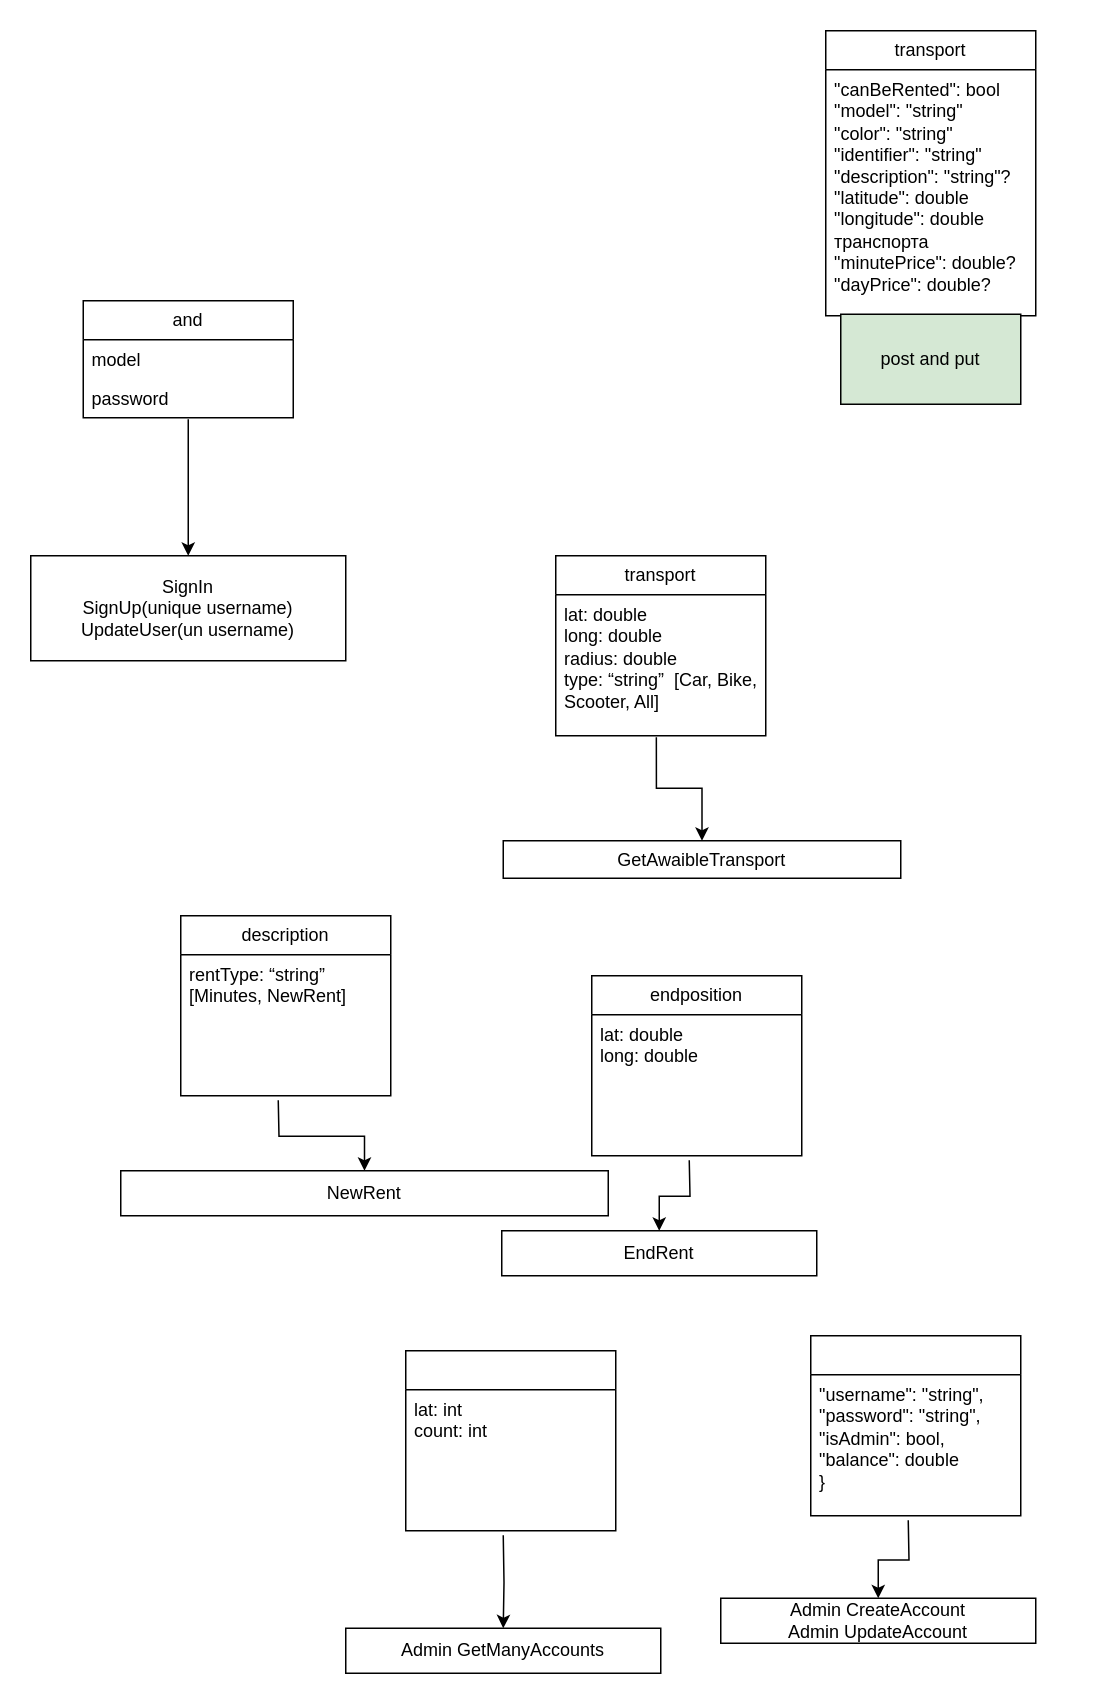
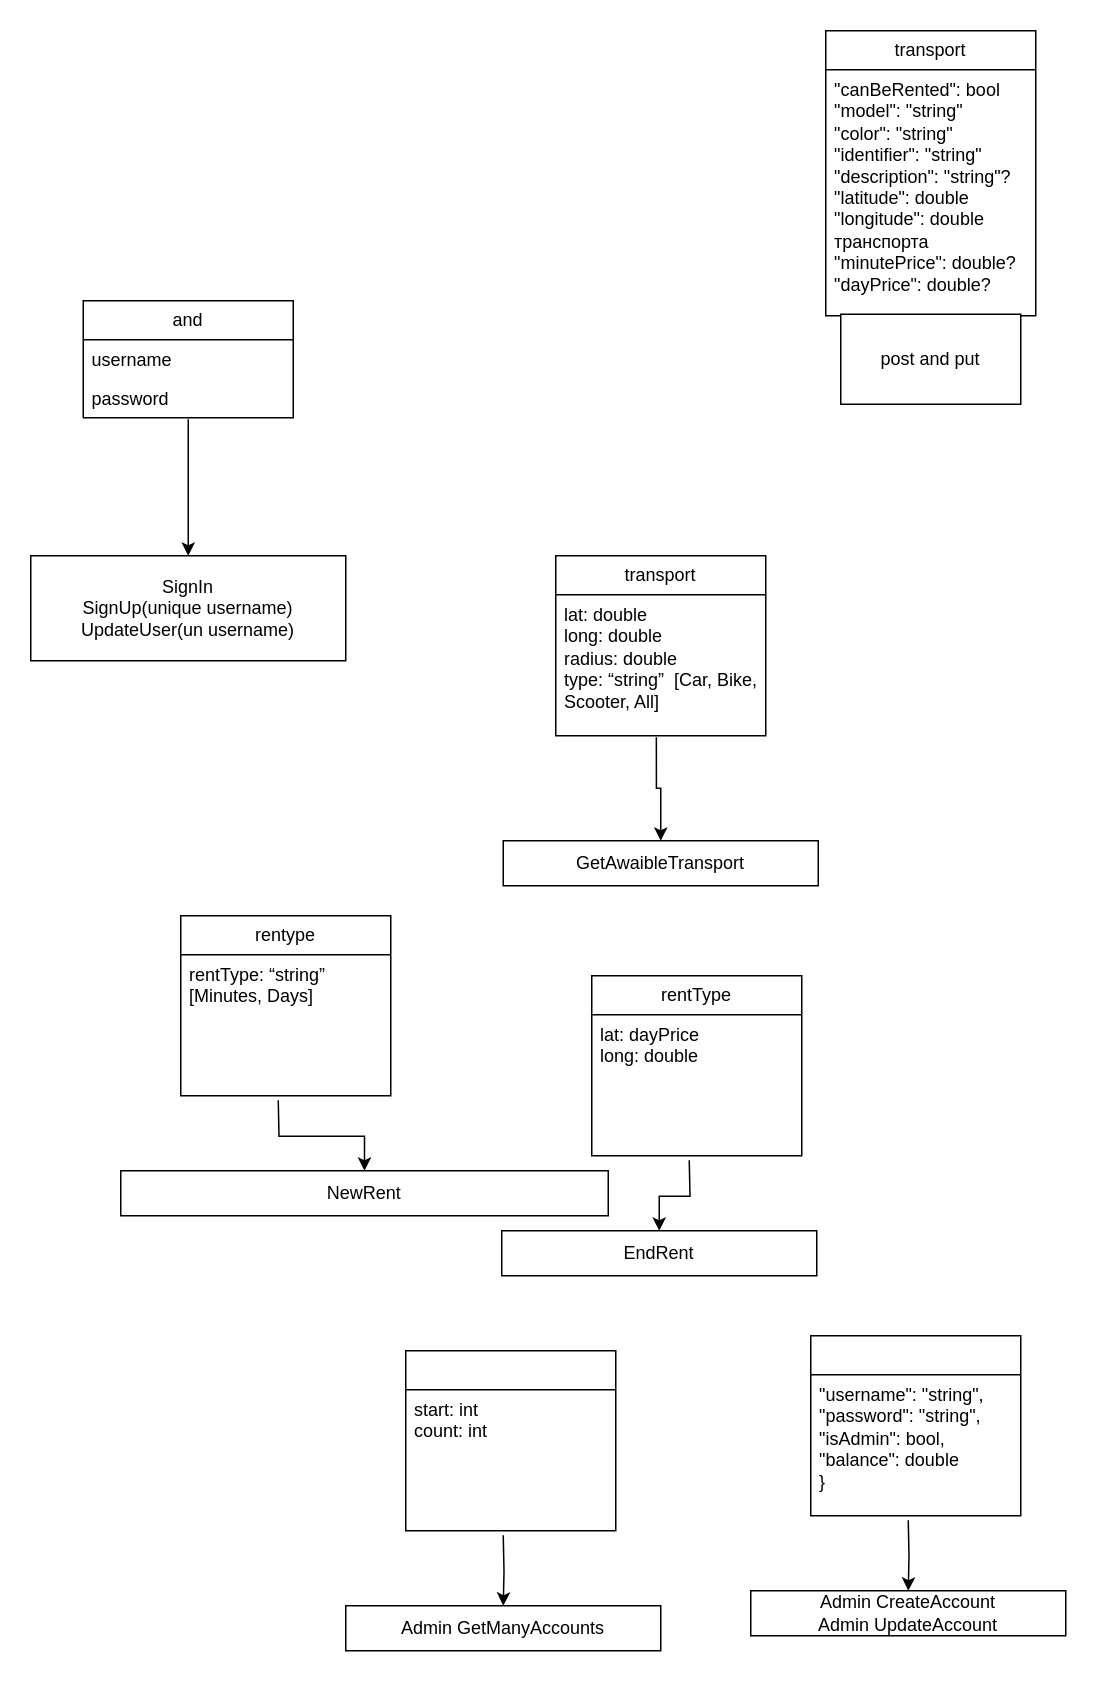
(931, 359) -> (931, 359)
(115, 361) -> (133, 361)
(702, 860) -> (661, 863)
(286, 935) -> (286, 935)
(287, 987) -> (287, 987)
(697, 995) -> (697, 995)
(652, 1047) -> (657, 1047)
(458, 1422) -> (458, 1422)
(878, 1621) -> (908, 1613)
(503, 1651) -> (503, 1628)
